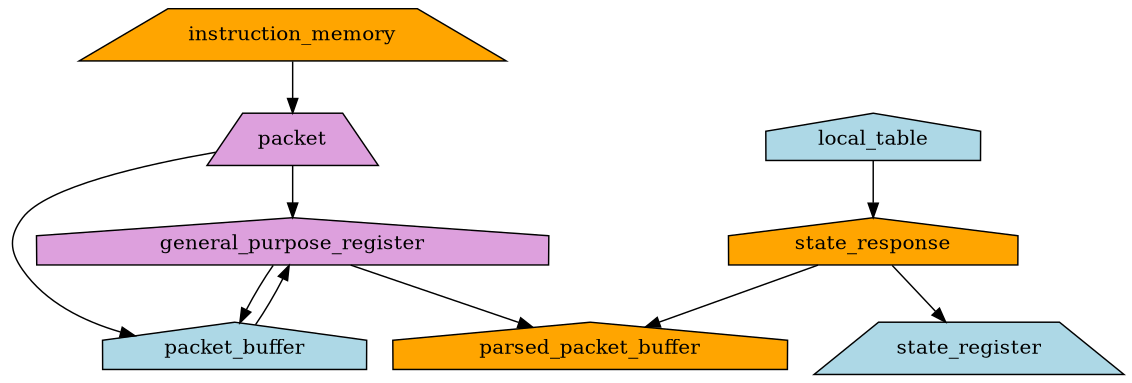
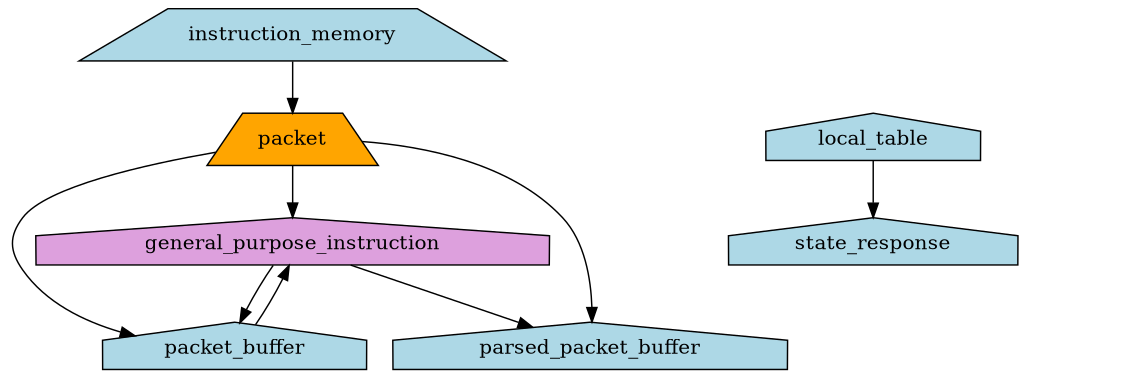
(293, 35) -> (293, 35)
(293, 139) -> (293, 139)
(293, 244) -> (293, 244)
(873, 244) -> (873, 244)
(739, 294) -> (514, 181)
(590, 348) -> (590, 348)
(969, 348) -> none
